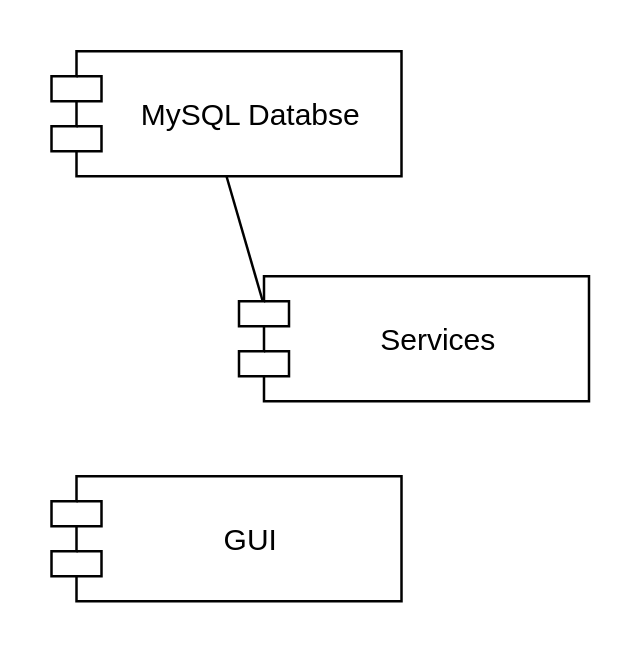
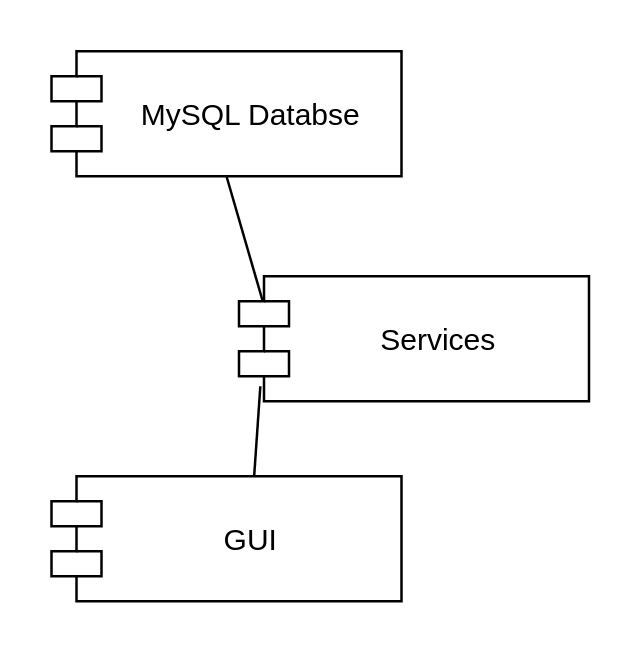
none -> (257, 431)
